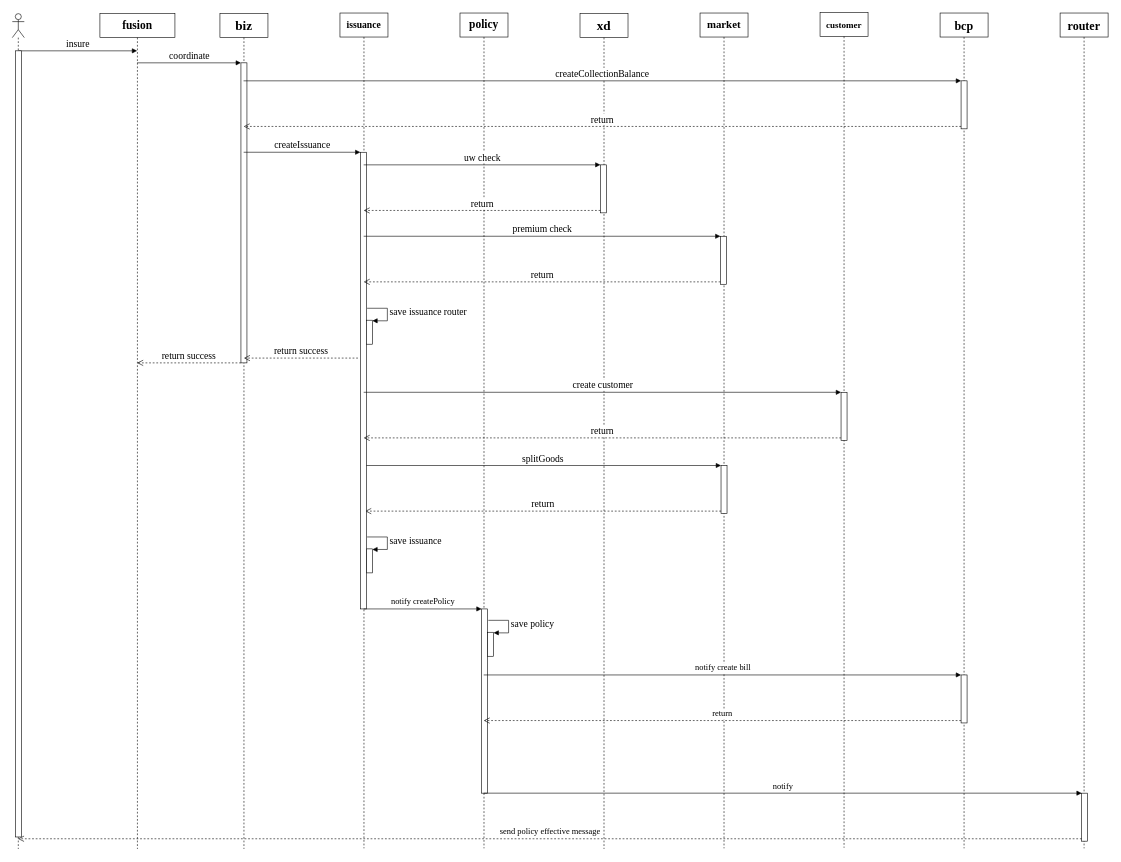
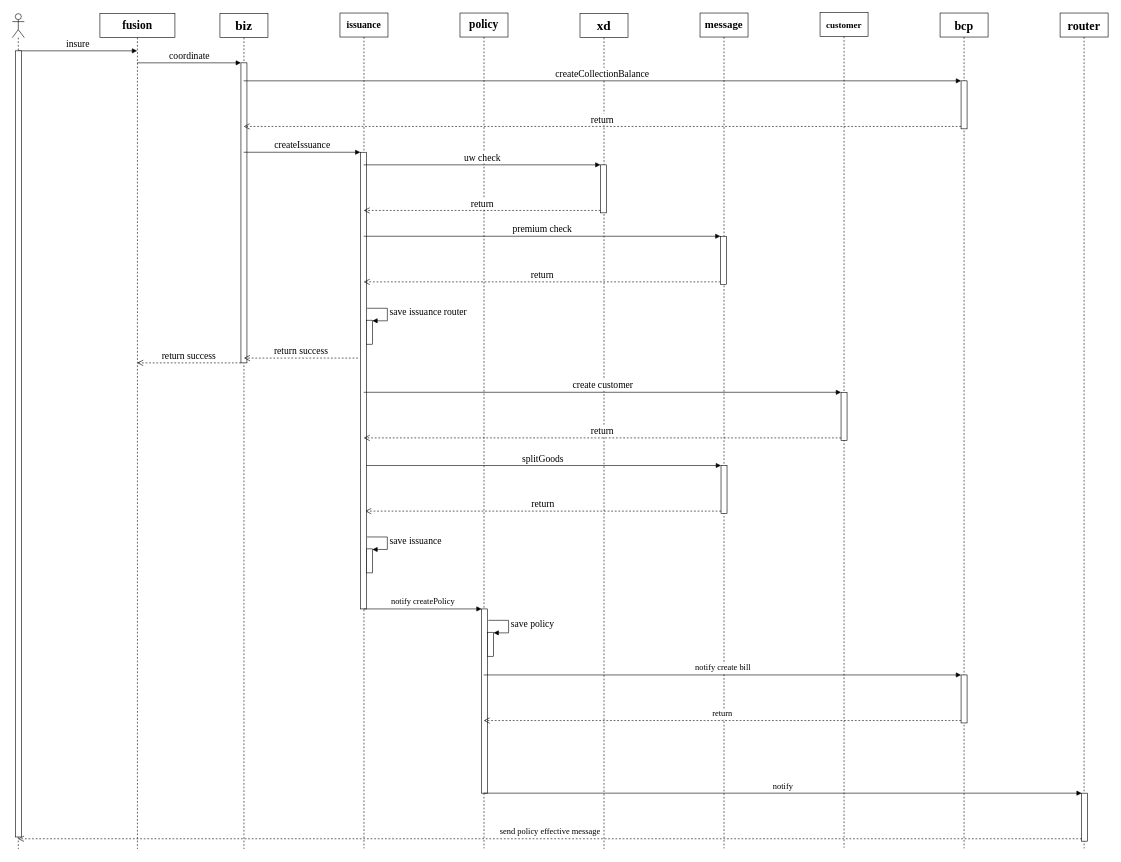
(724, 25) -> (724, 25)
